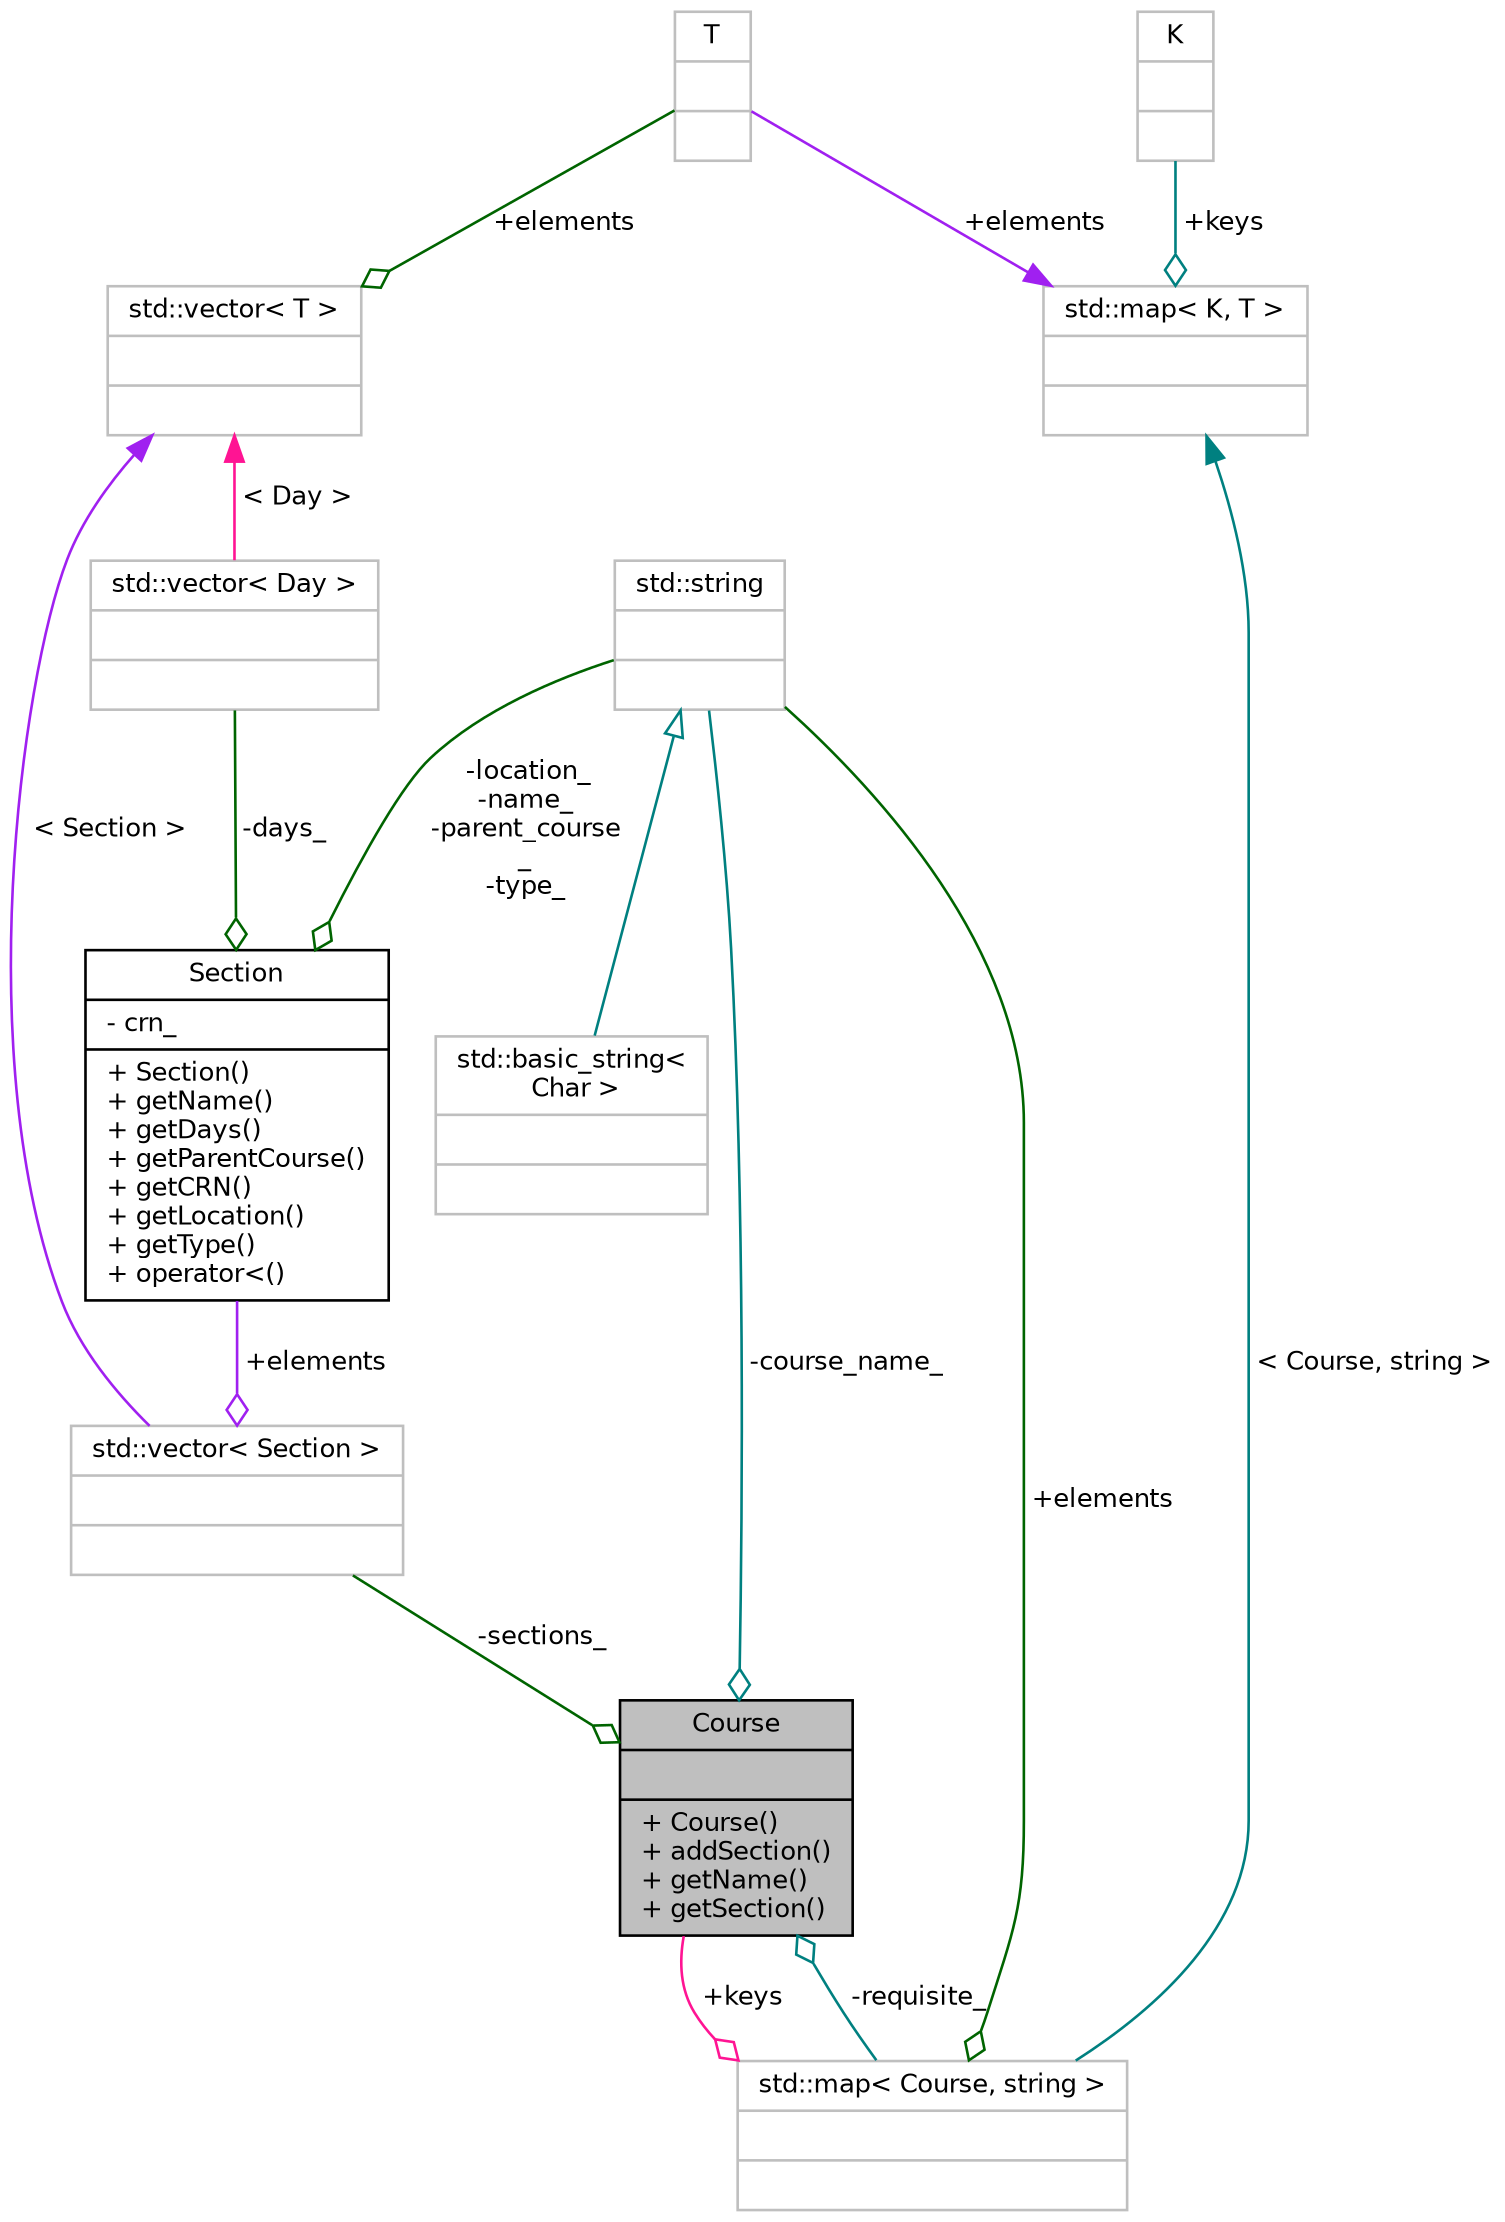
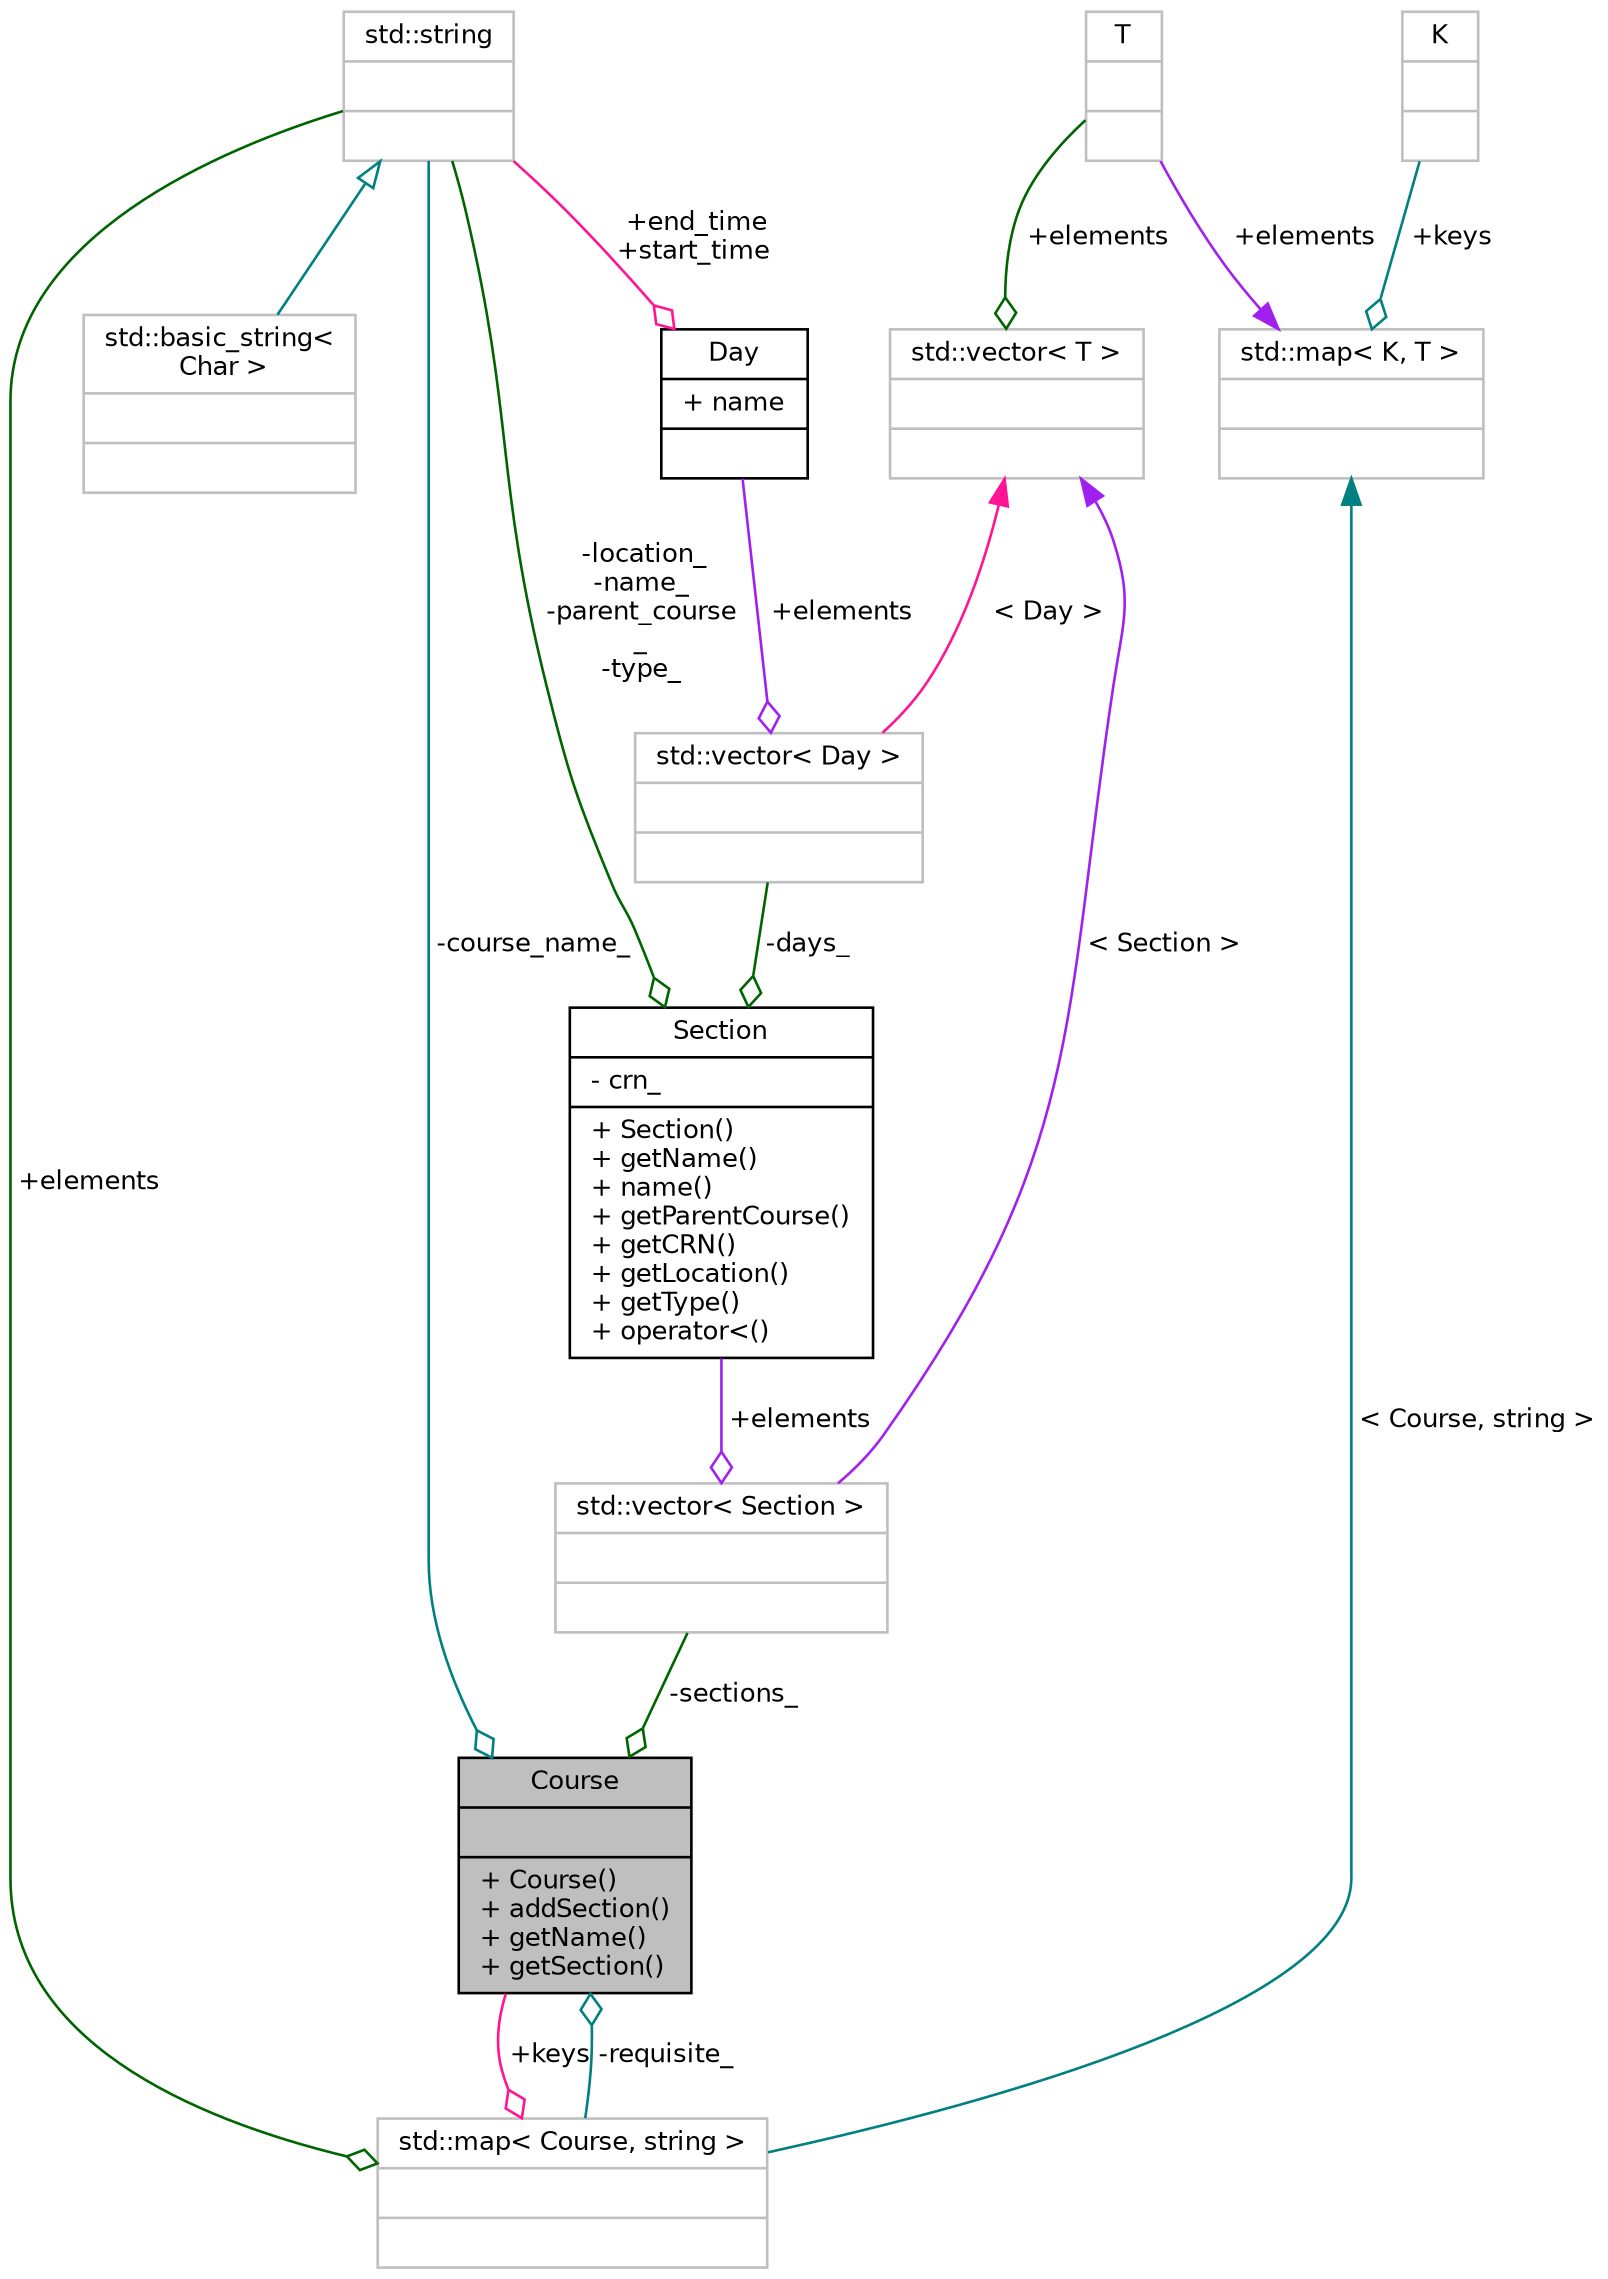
none -> (735, 404)
(185, 1131) -> (652, 1188)
